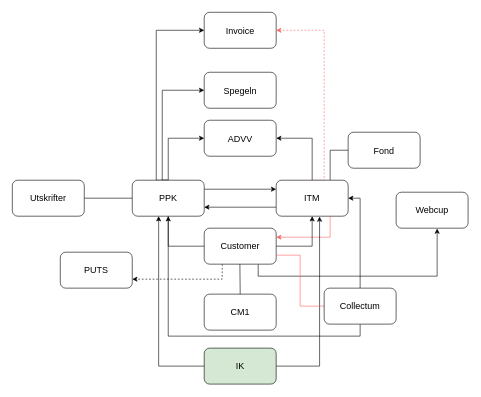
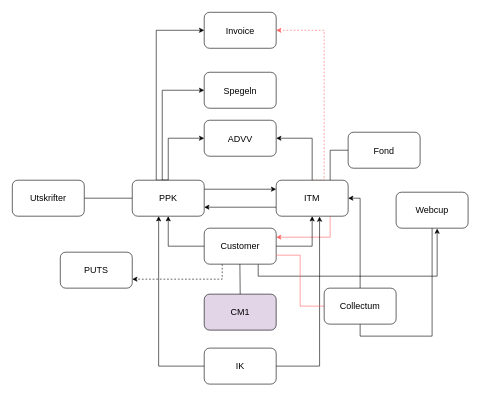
(240, 312) -> (240, 312)
(221, 336) -> (432, 320)
(240, 366) -> (240, 366)
